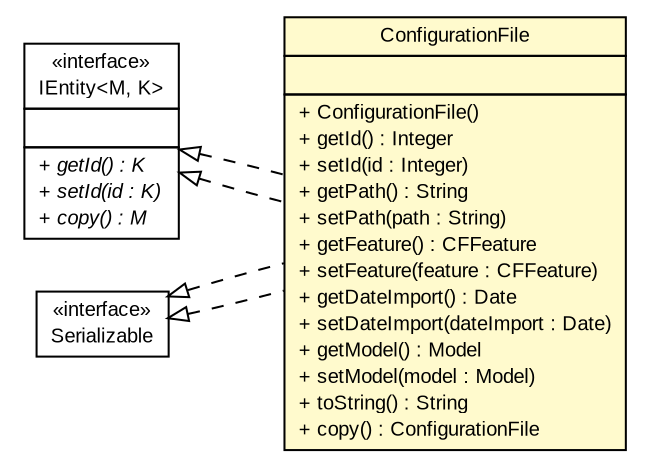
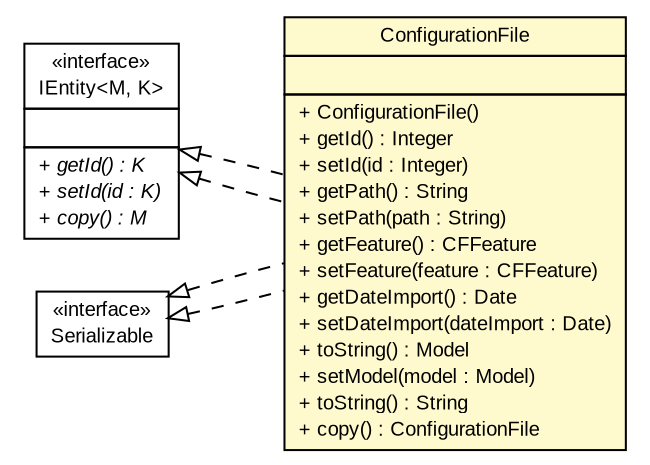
(391, 351) -> (385, 351)
